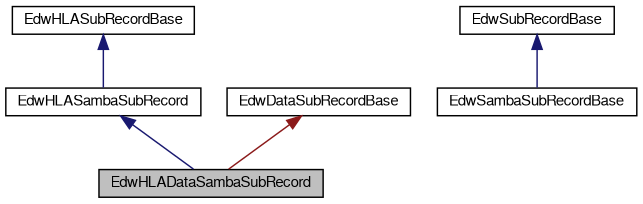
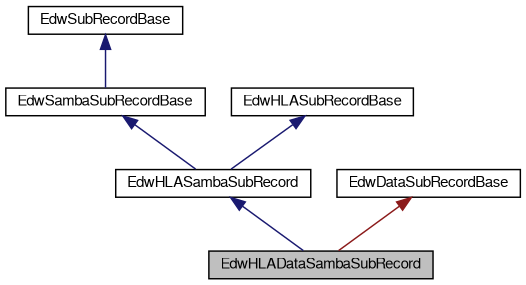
none -> (165, 147)
